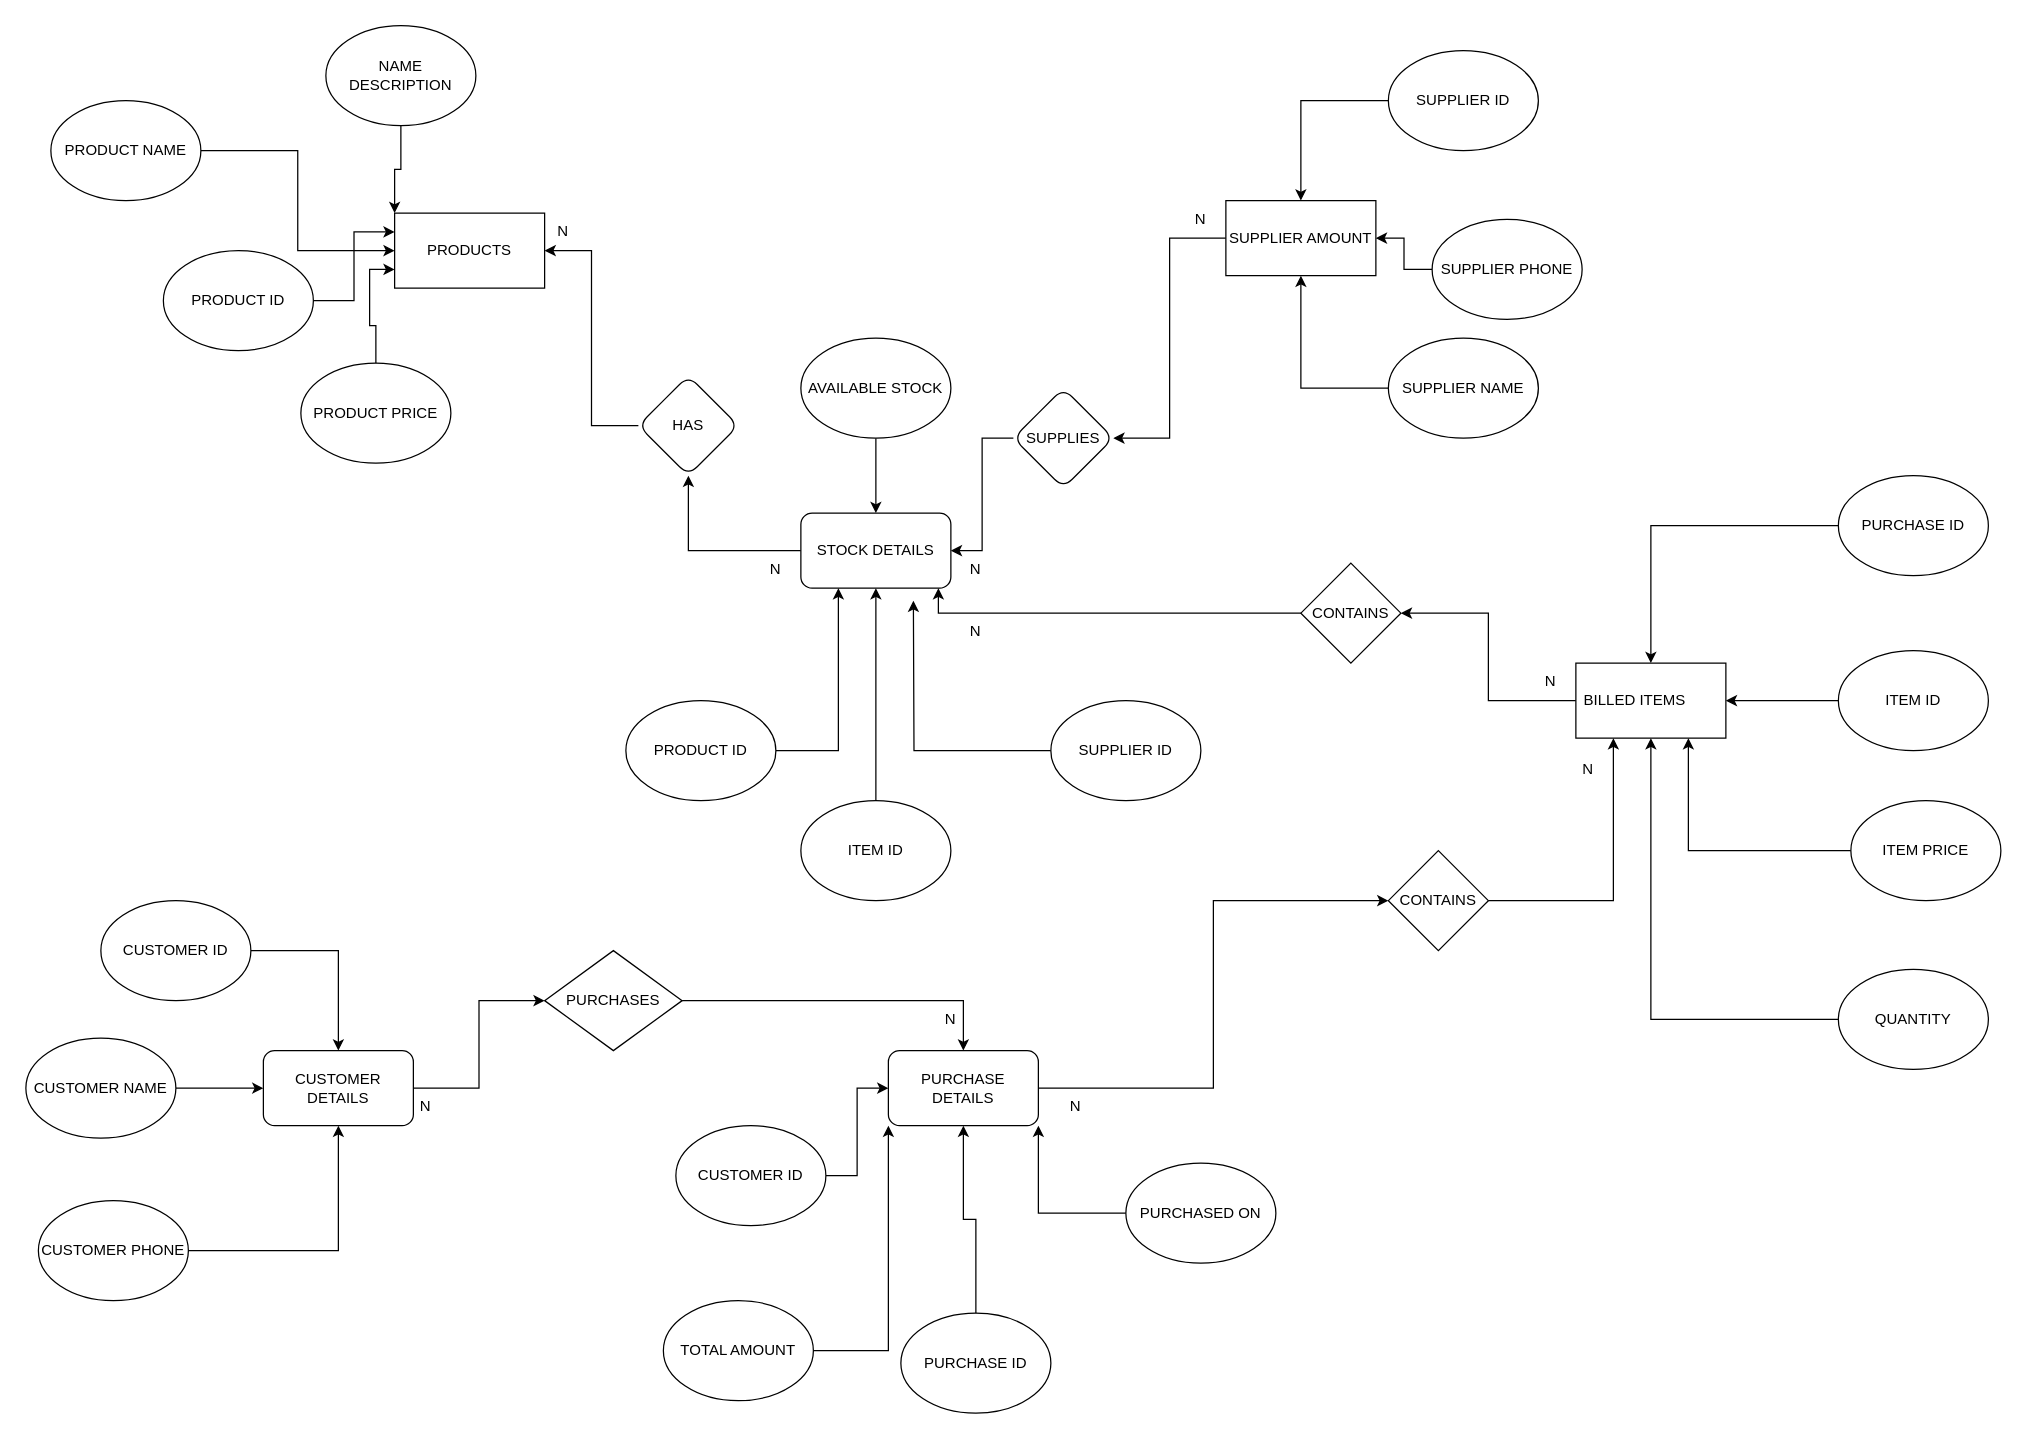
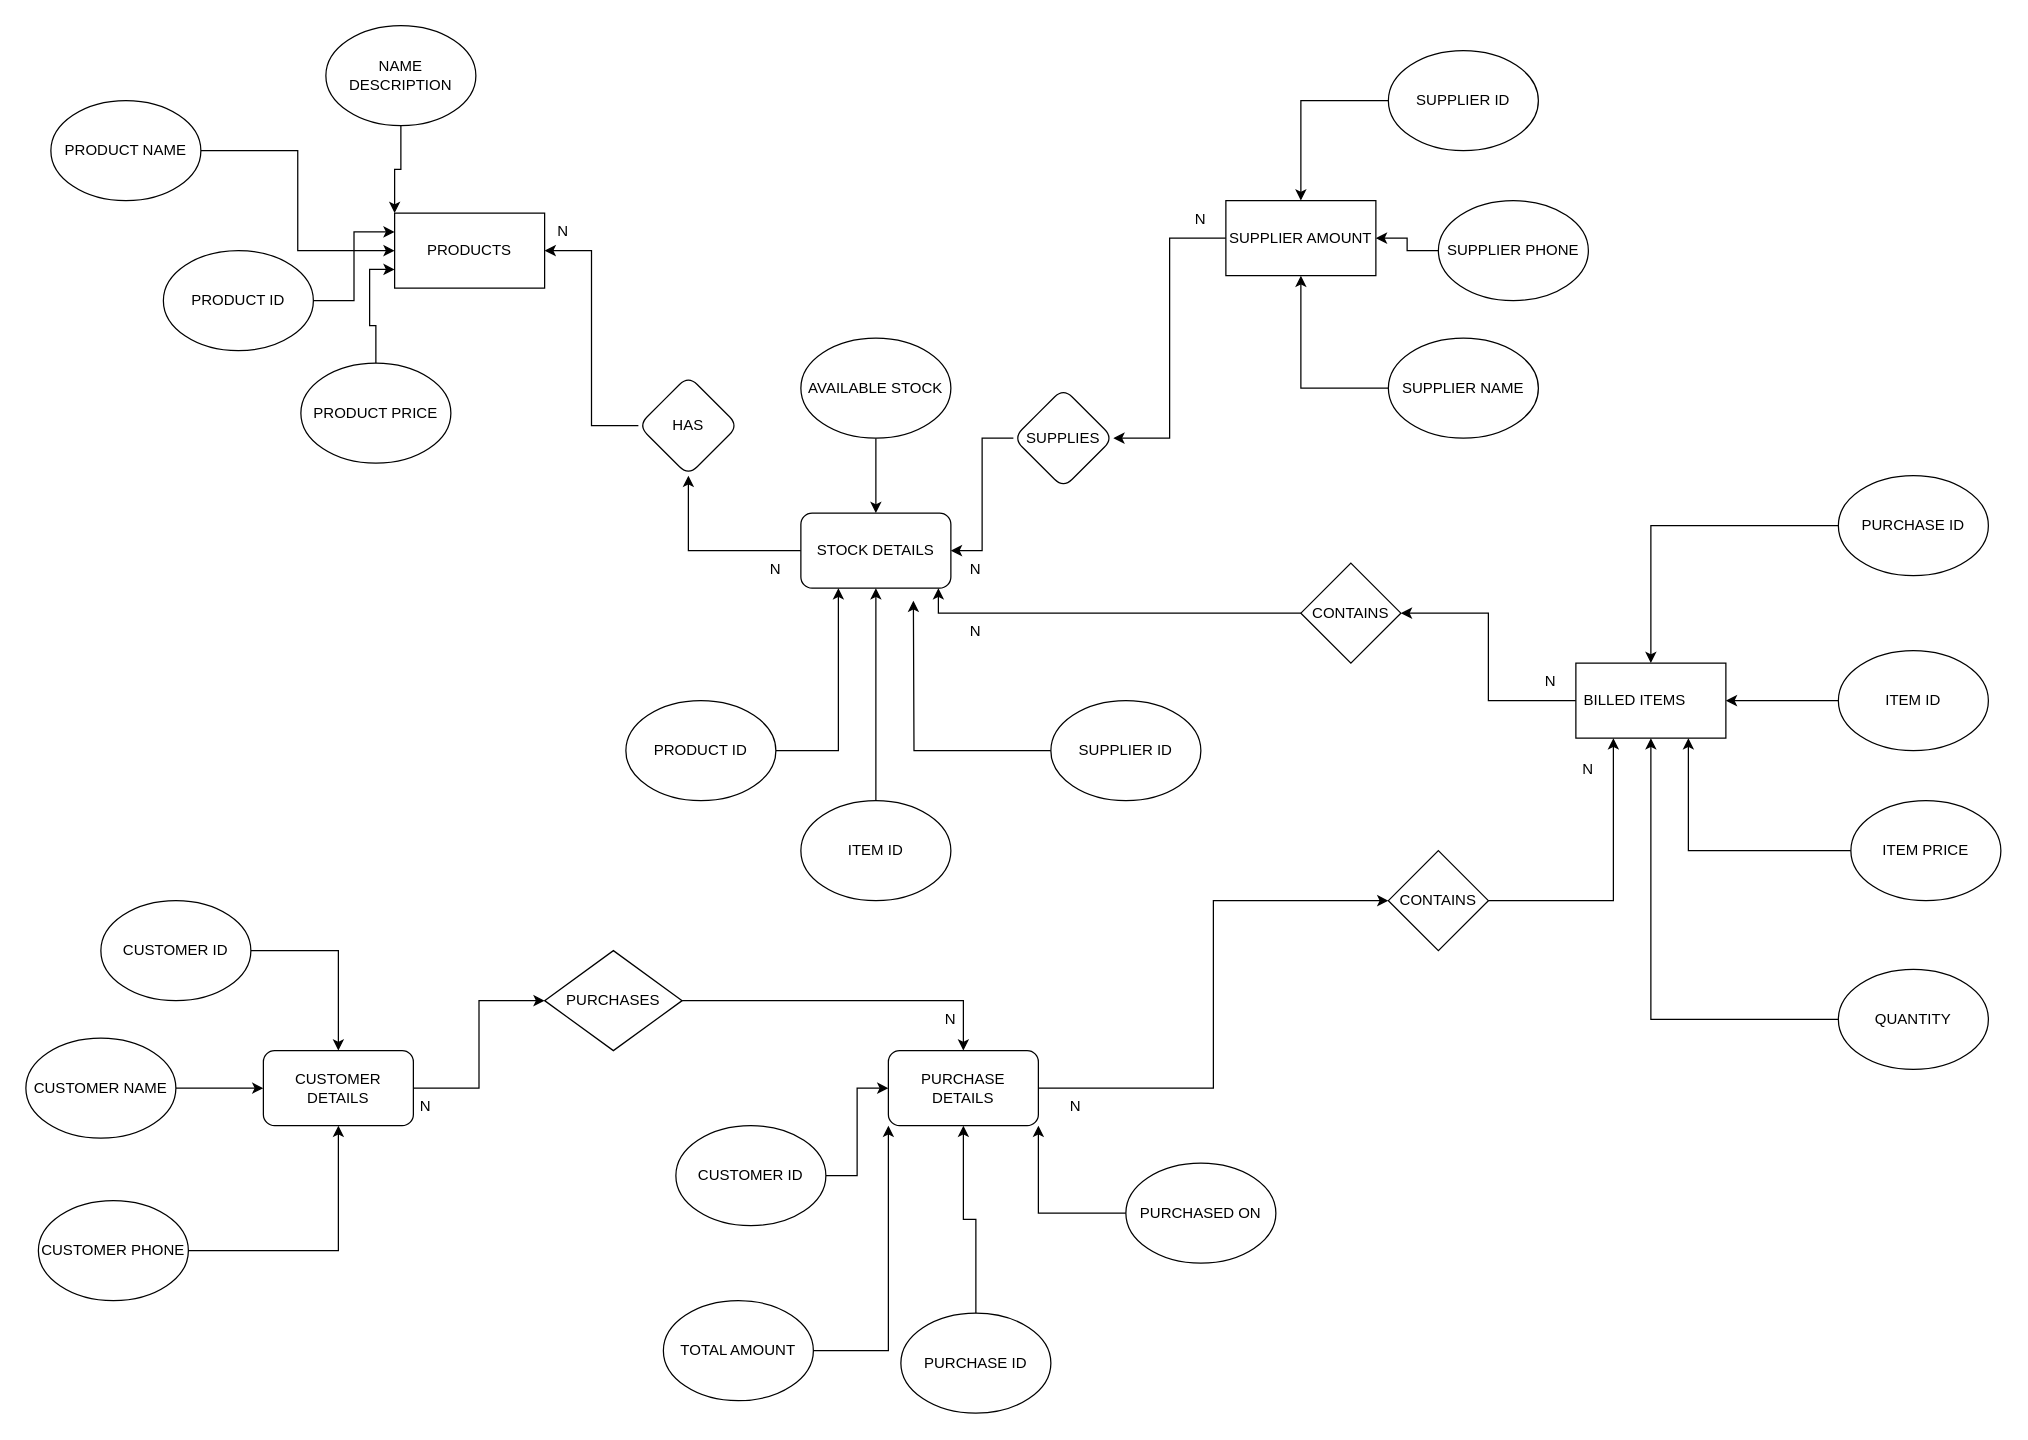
(1507, 269) -> (1513, 251)
